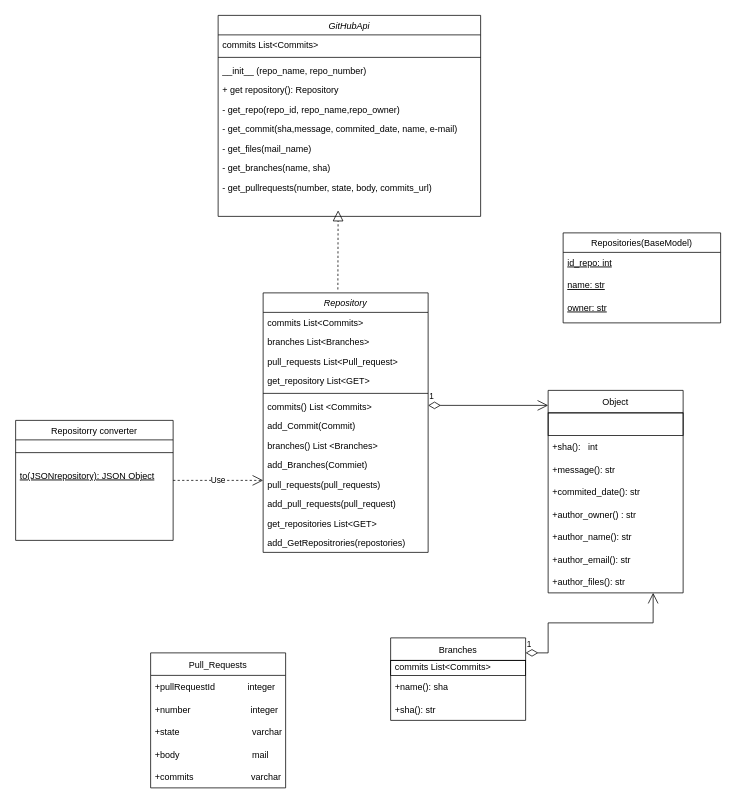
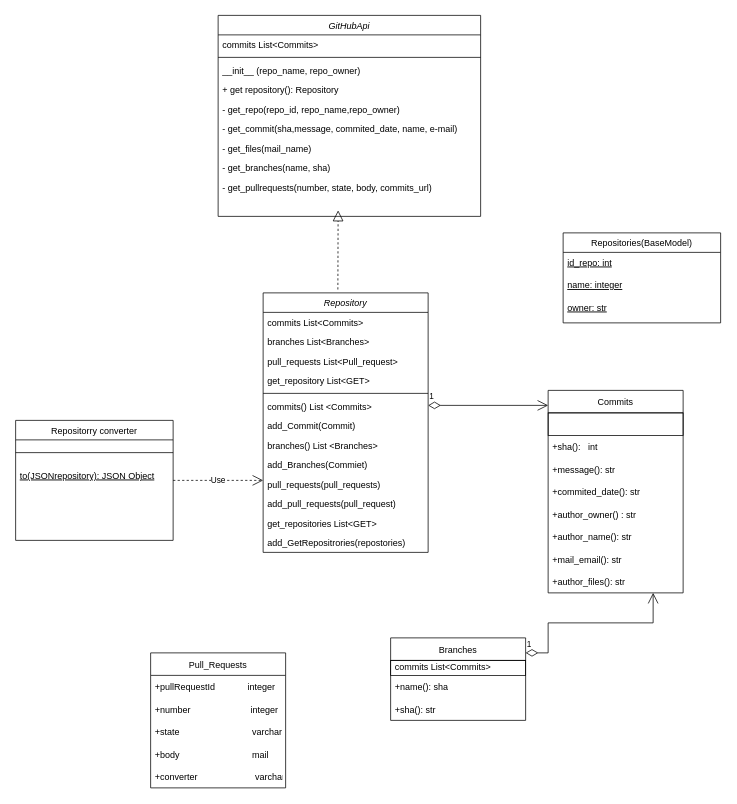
(299, 71) -> (297, 71)
(587, 285) -> (596, 285)
(615, 402) -> (615, 402)
(598, 560) -> (590, 560)
(249, 777) -> (255, 777)
